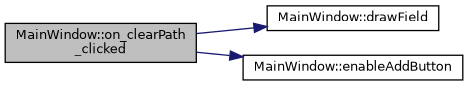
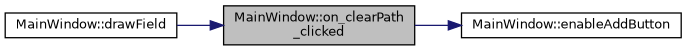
(225, 31) -> (194, 25)
